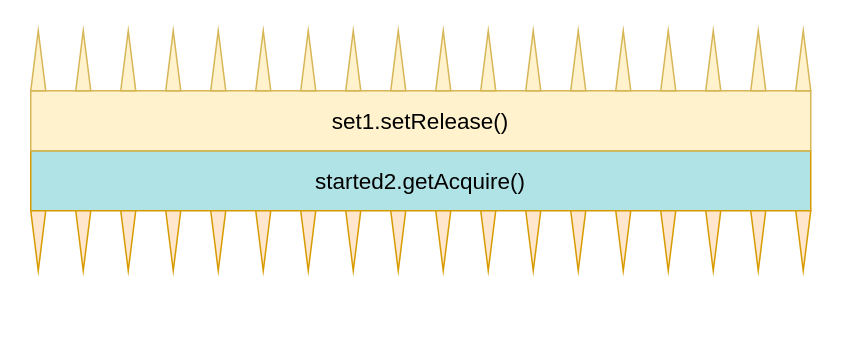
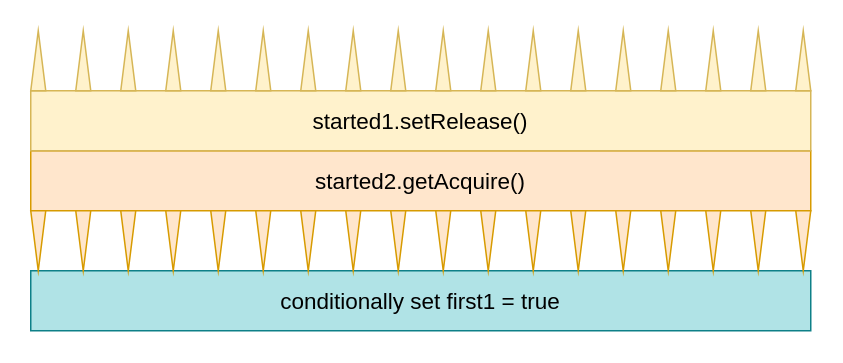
(421, 121) -> (421, 121)
(421, 181) -> (421, 181)
none -> (421, 301)
